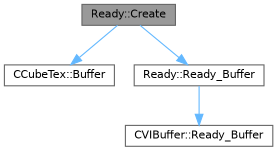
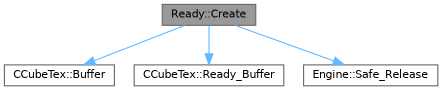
(199, 75) -> (209, 75)
none -> (371, 75)
(199, 136) -> none
